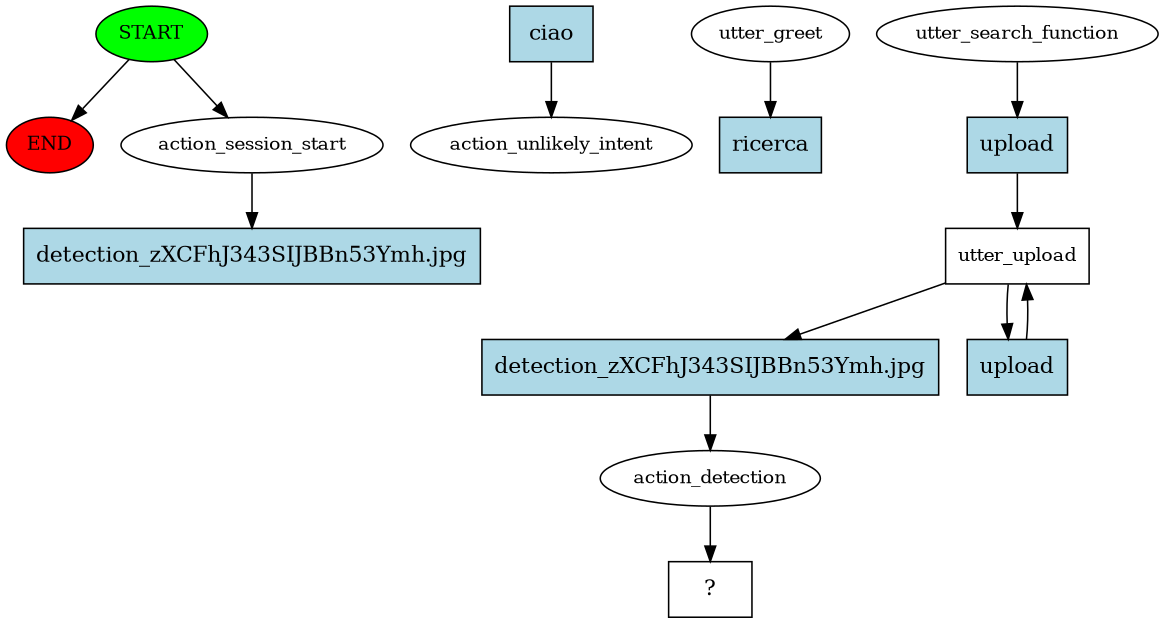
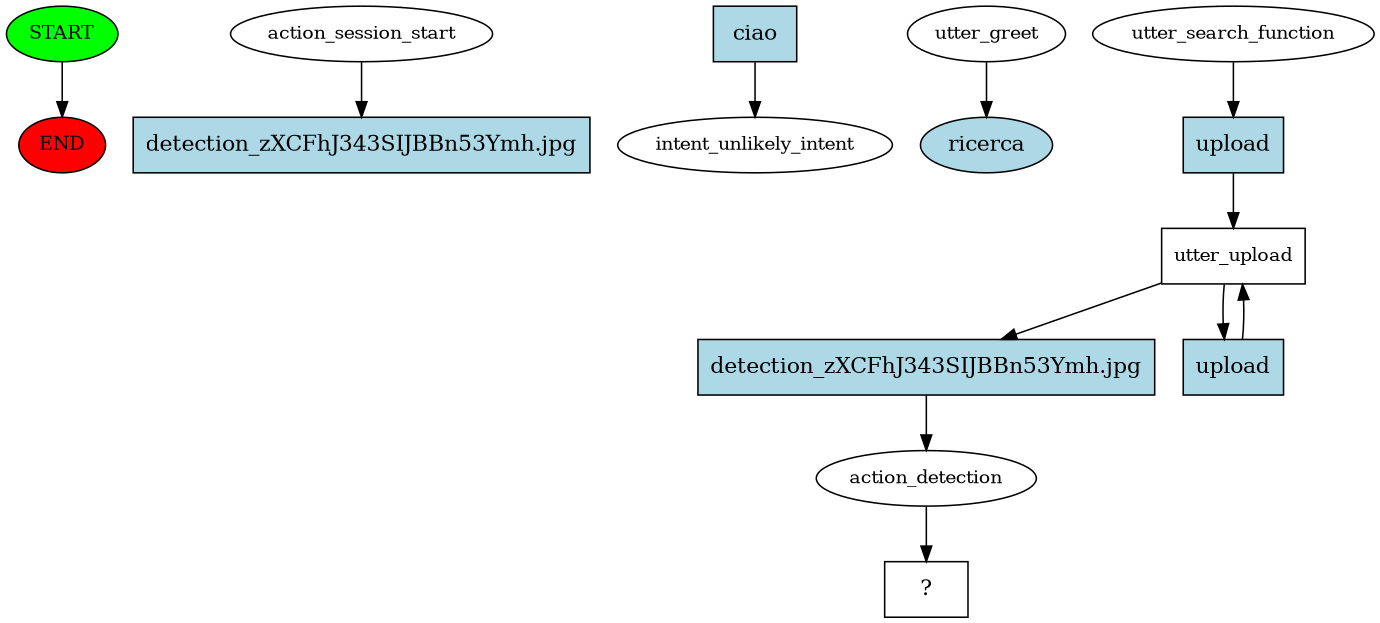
(196, 83) -> none
(551, 145) -> (755, 145)
(770, 145) -> (987, 145)
